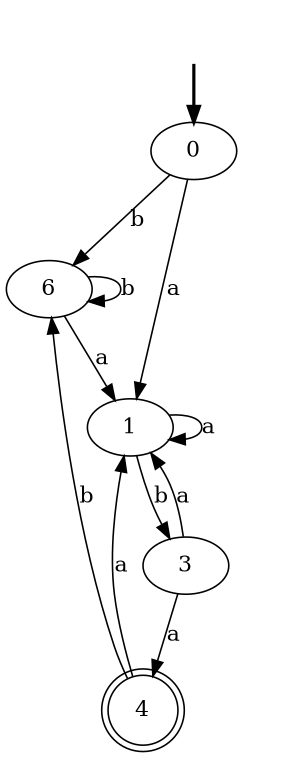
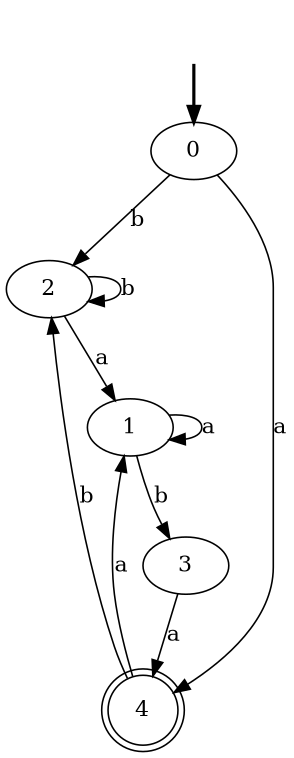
(164, 281) -> (273, 439)
(49, 289) -> (49, 289)
(176, 500) -> none
